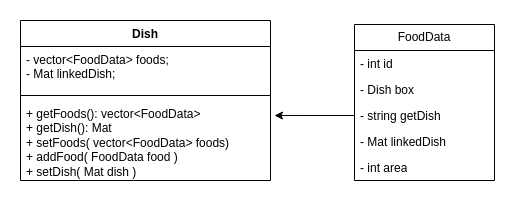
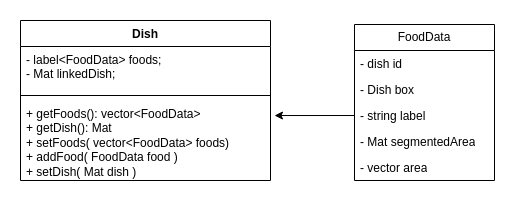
(381, 65) -> (385, 65)
(106, 68) -> (99, 68)
(408, 117) -> (400, 117)
(406, 143) -> (421, 143)
(389, 169) -> (401, 169)
